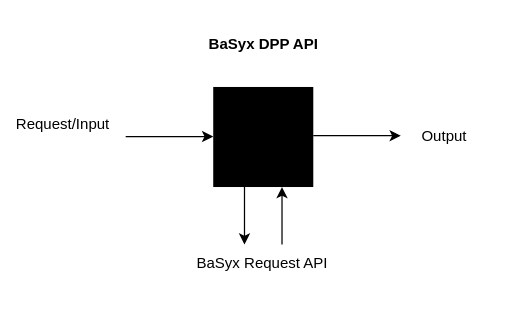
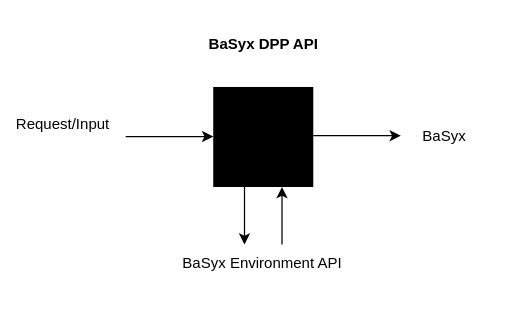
(444, 137) -> (444, 137)
(263, 263) -> (263, 263)
